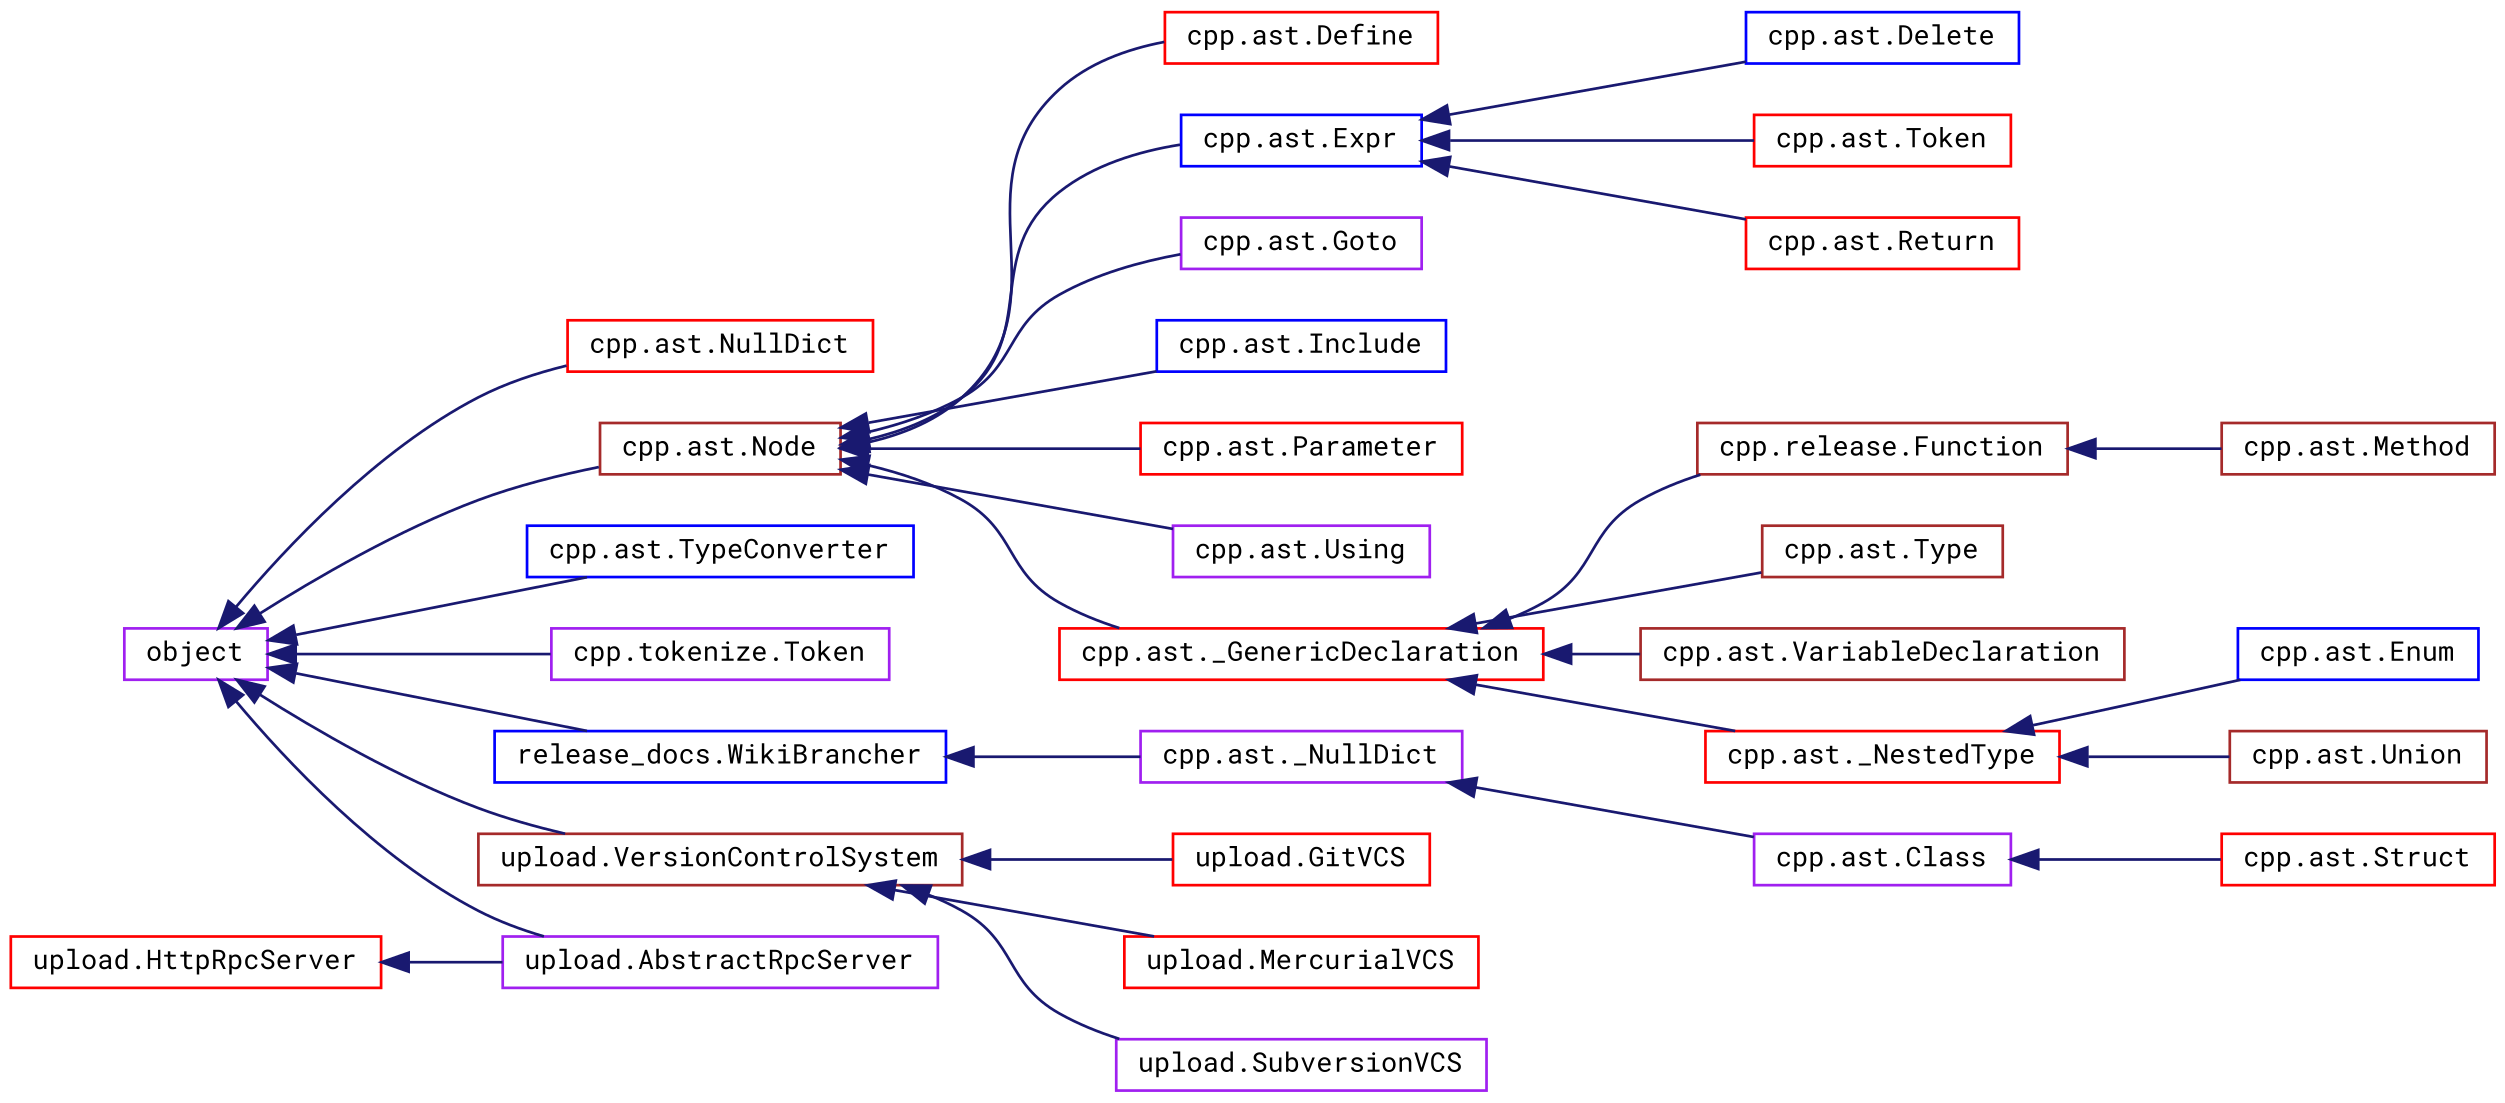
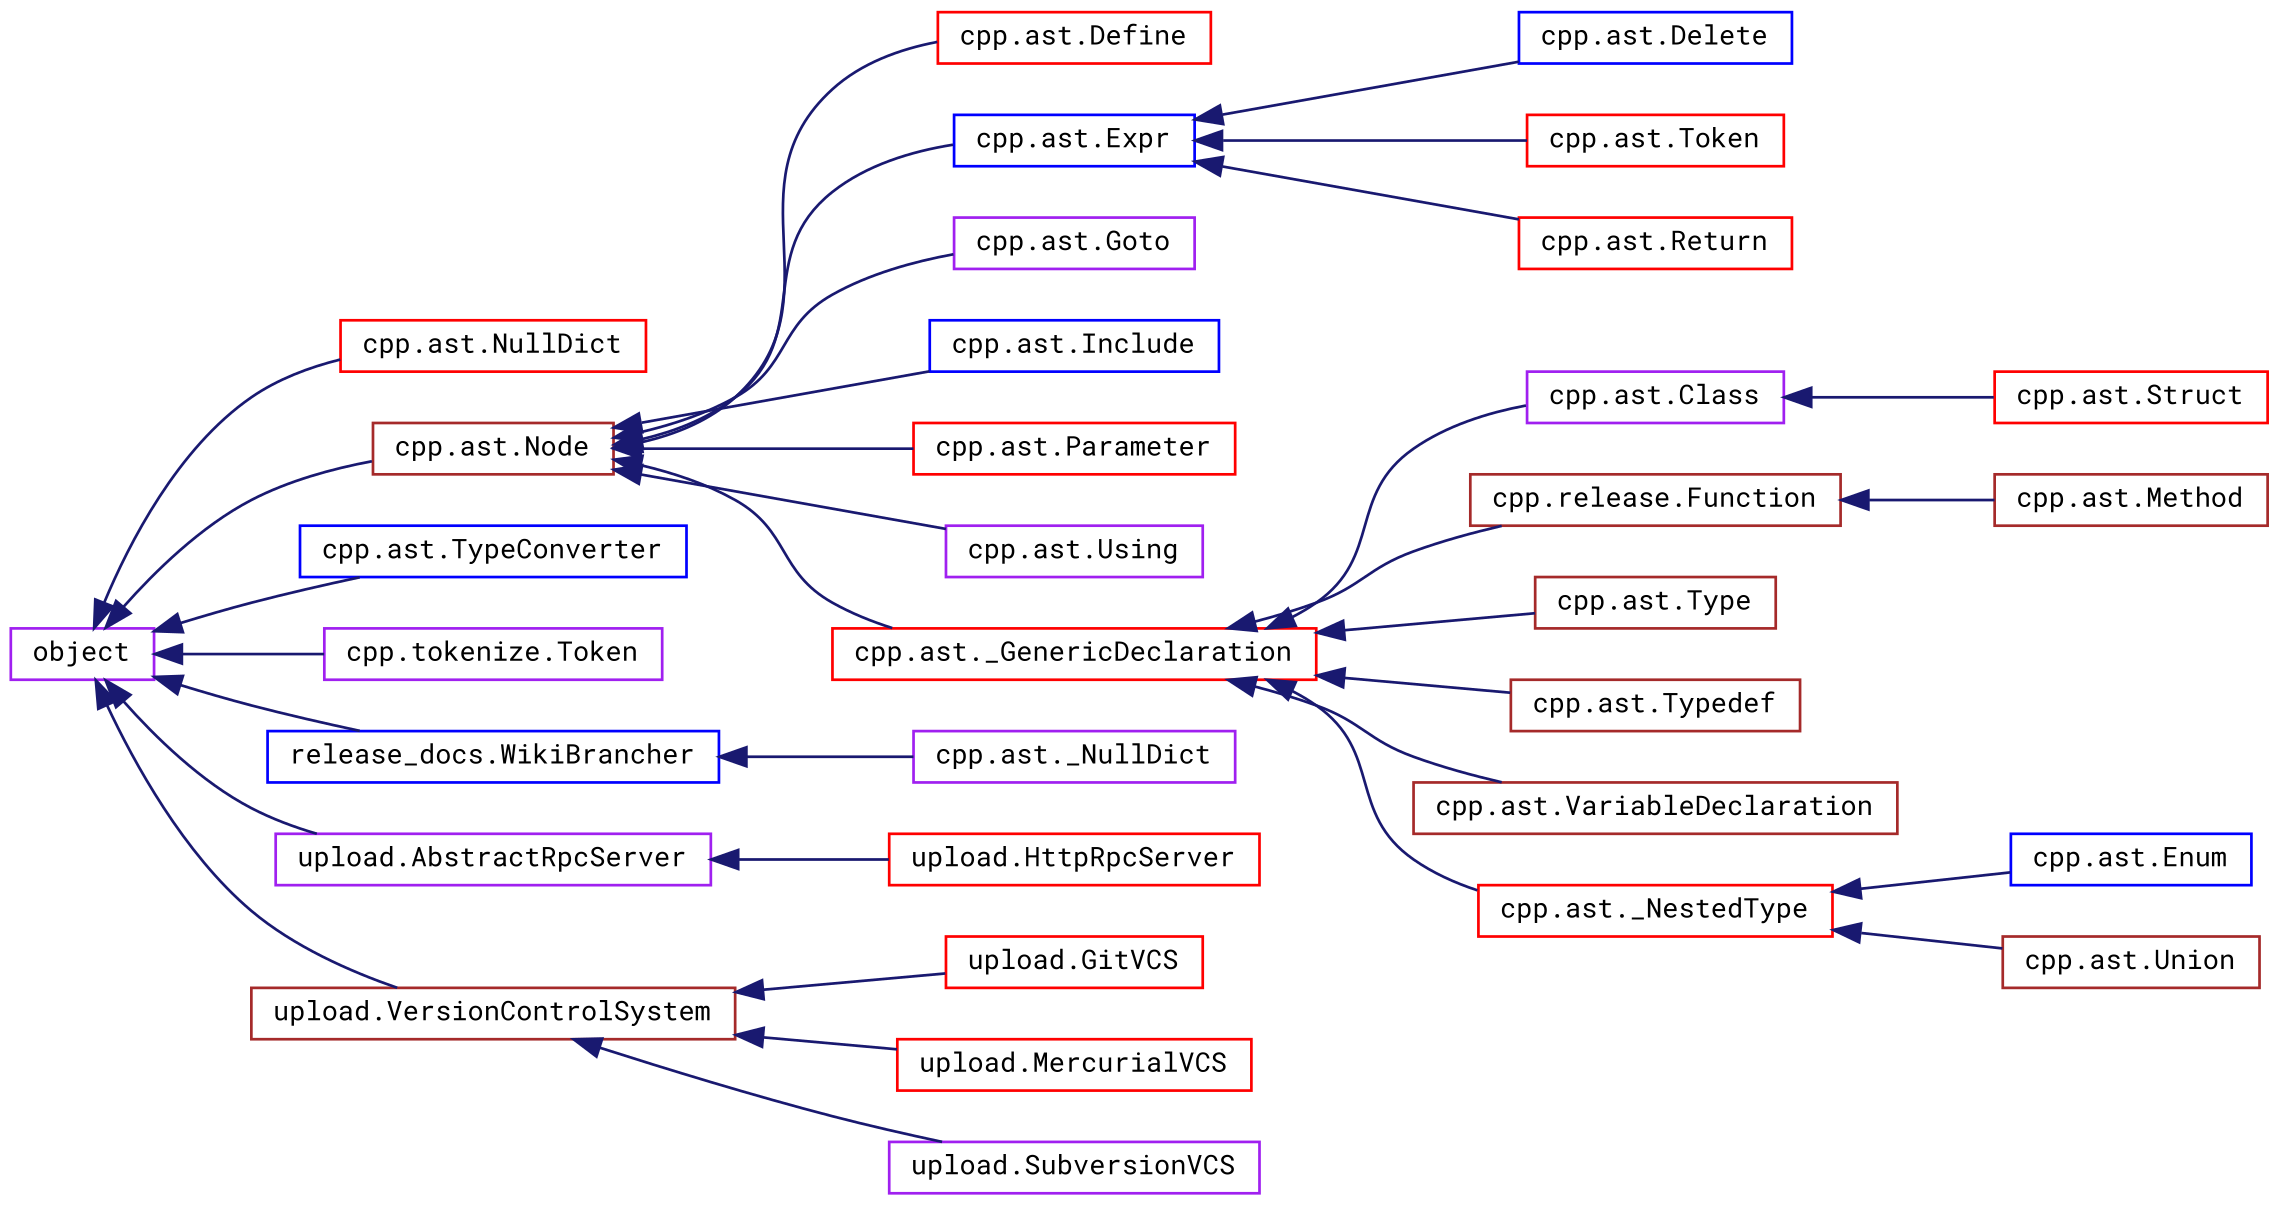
none -> (1655, 705)
(1615, 812) -> (1382, 482)
(456, 962) -> (814, 859)
